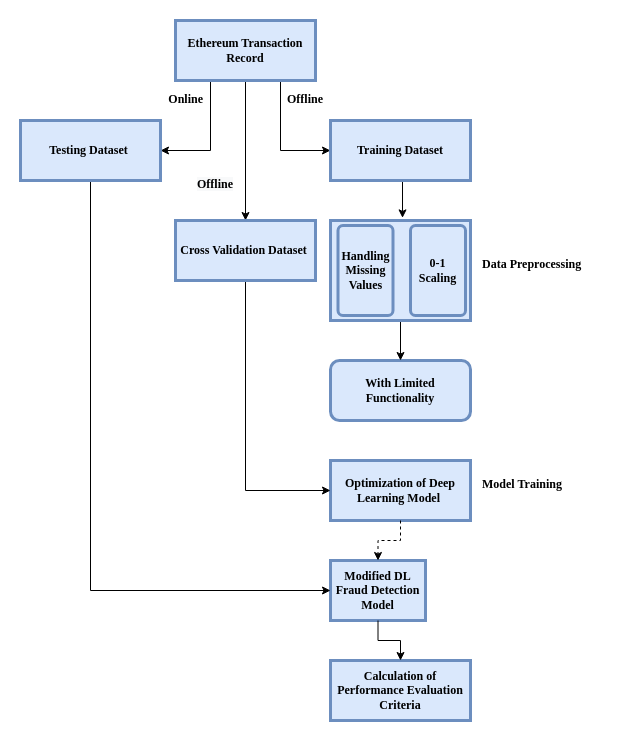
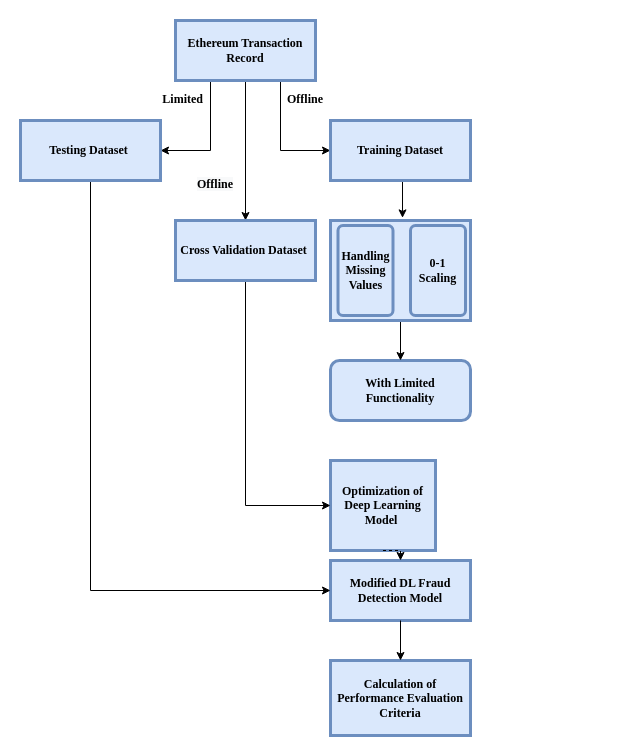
(186, 100) -> (183, 100)
(541, 271) -> none
(401, 491) -> (383, 506)
(541, 491) -> none
(378, 591) -> (401, 591)
(401, 691) -> (401, 698)
